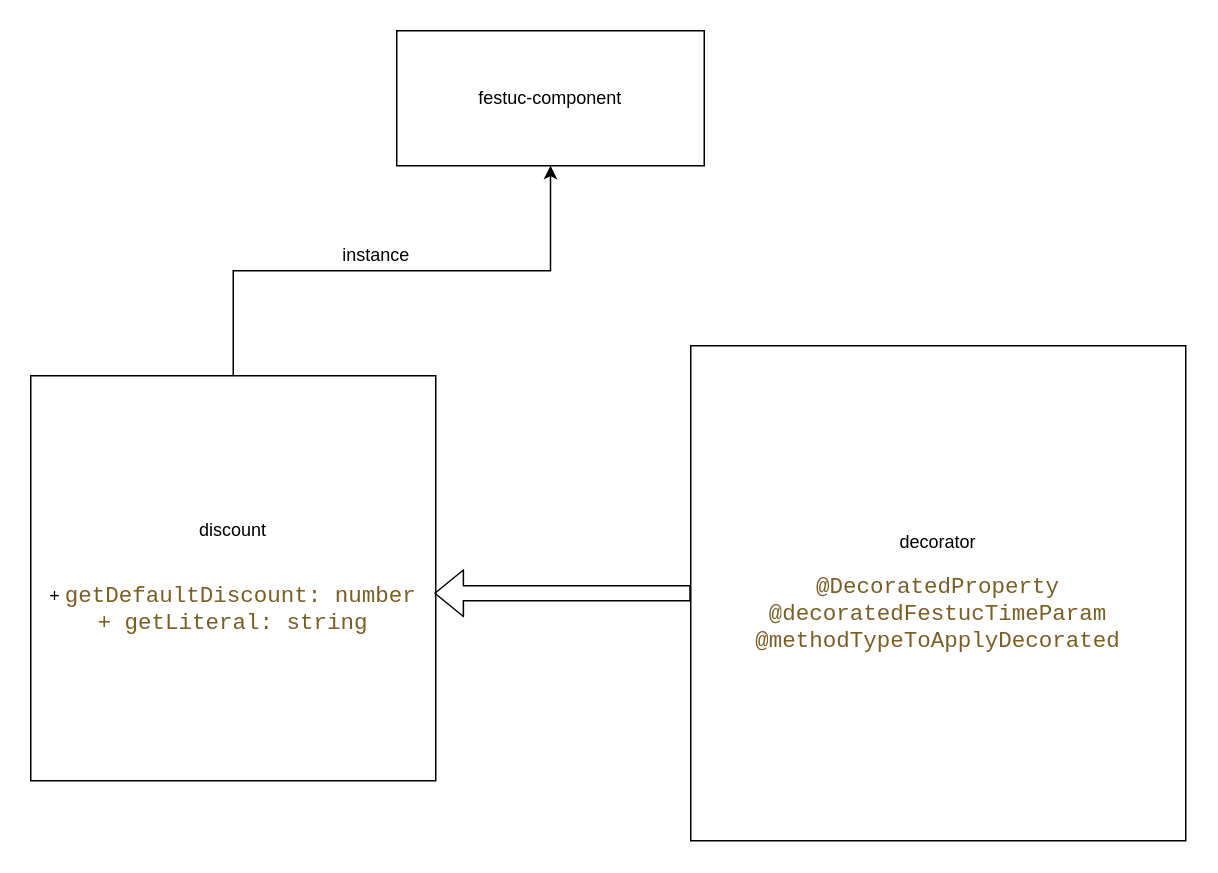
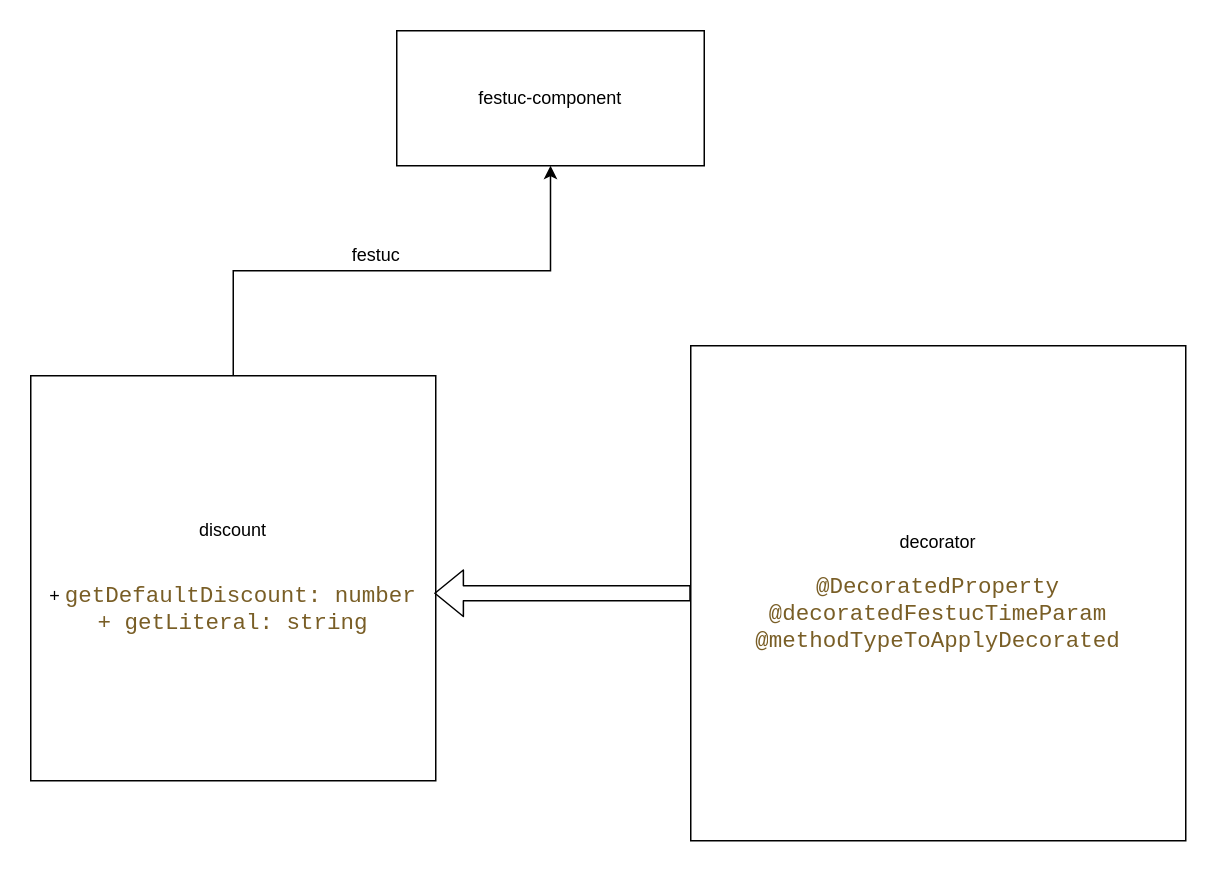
(377, 256) -> (377, 256)
